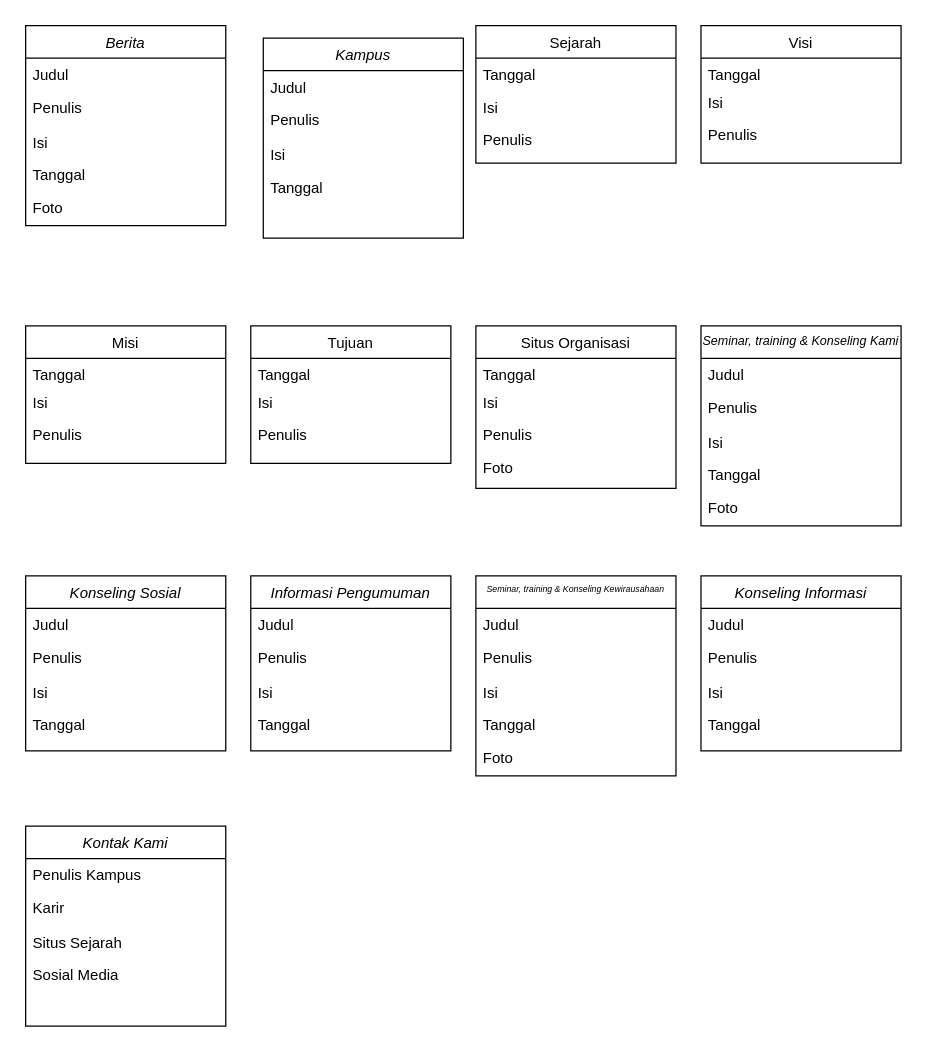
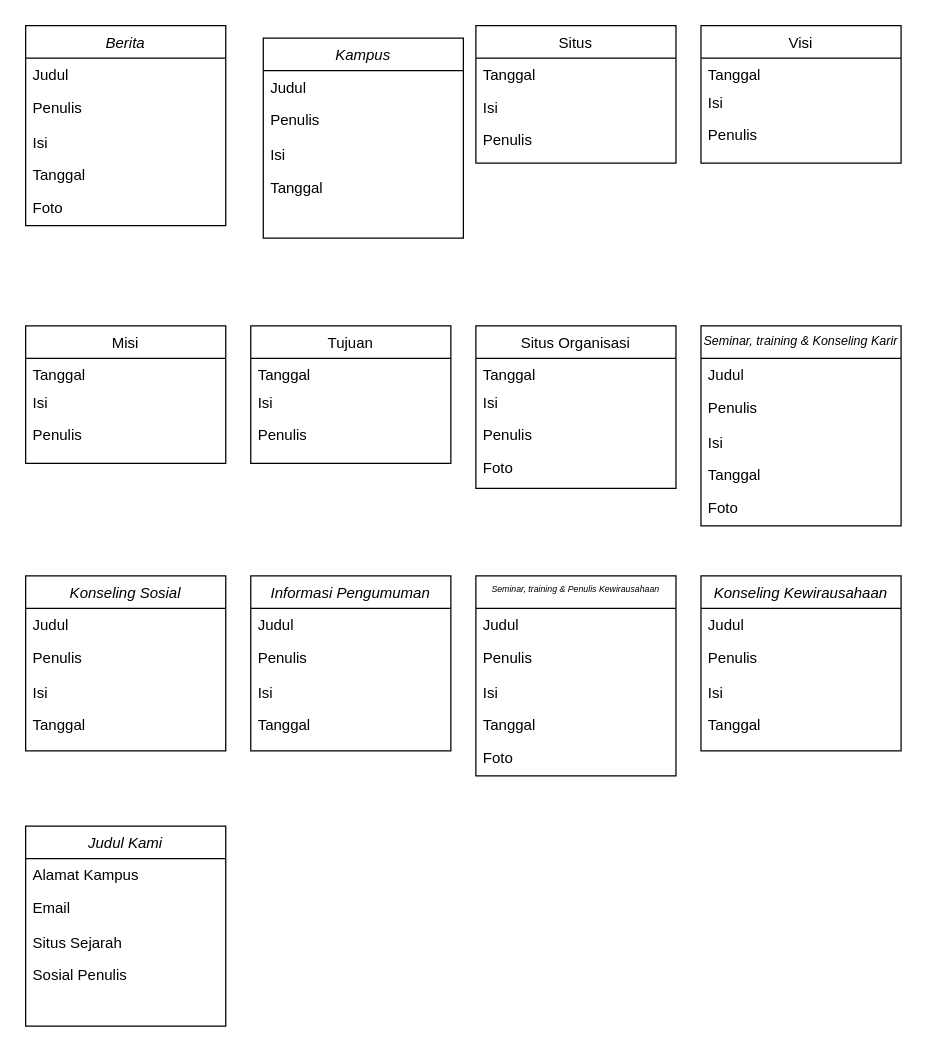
(575, 43) -> (575, 43)
(800, 341) -> (800, 341)
(575, 588) -> (575, 588)
(800, 593) -> (800, 593)
(125, 843) -> (125, 843)
(85, 875) -> (83, 875)
(52, 908) -> (50, 908)
(75, 975) -> (82, 975)
